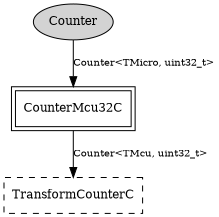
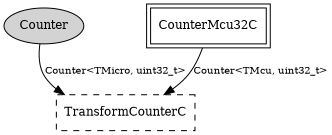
(73, 58) -> (41, 69)
